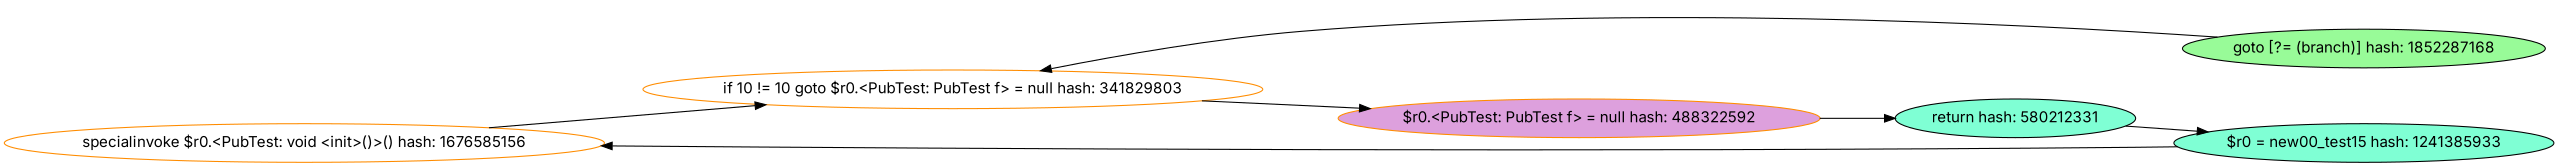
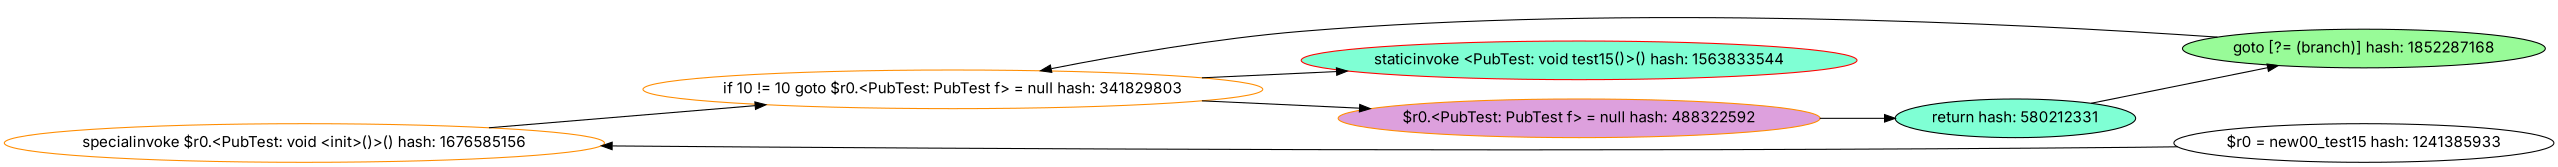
none -> (1579, 60)
(2161, 129) -> (2179, 85)
(2364, 143) -> (2364, 143)
